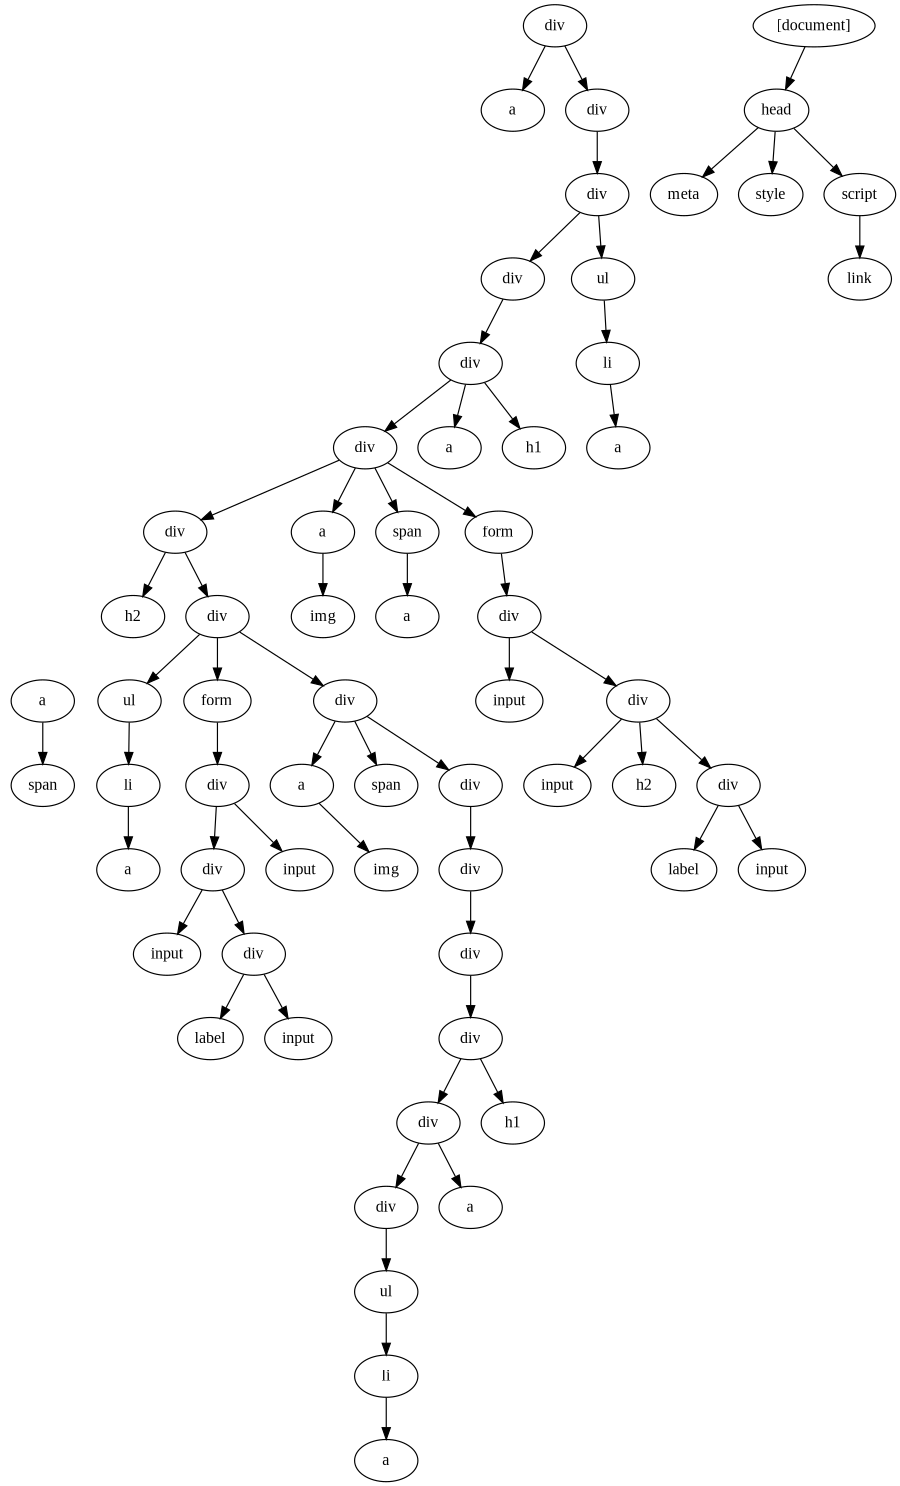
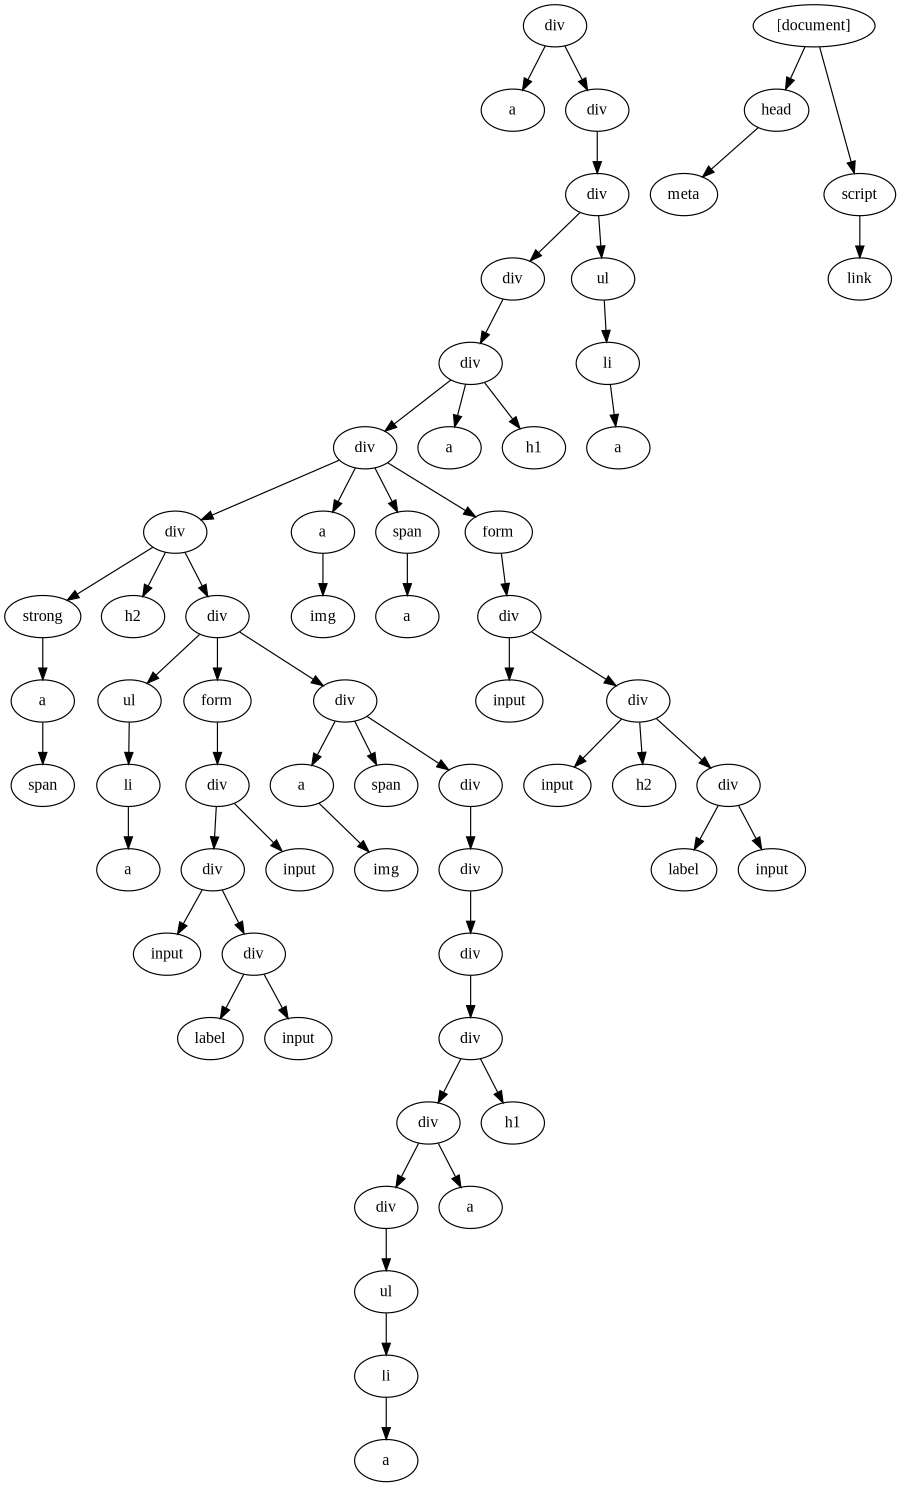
(814, 148) -> (835, 104)
(771, 195) -> none
none -> (43, 617)
